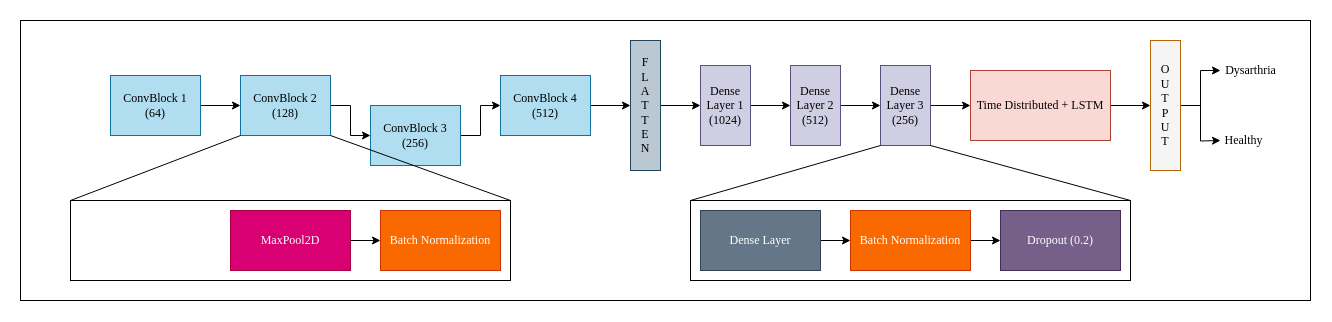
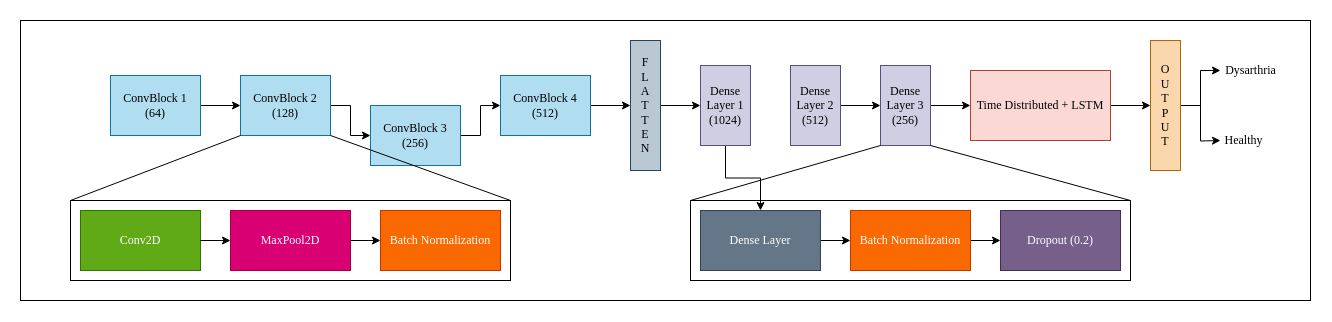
(767, 106) -> (740, 178)
(1166, 106) -> (1166, 106)
none -> (141, 241)
none -> (220, 241)
